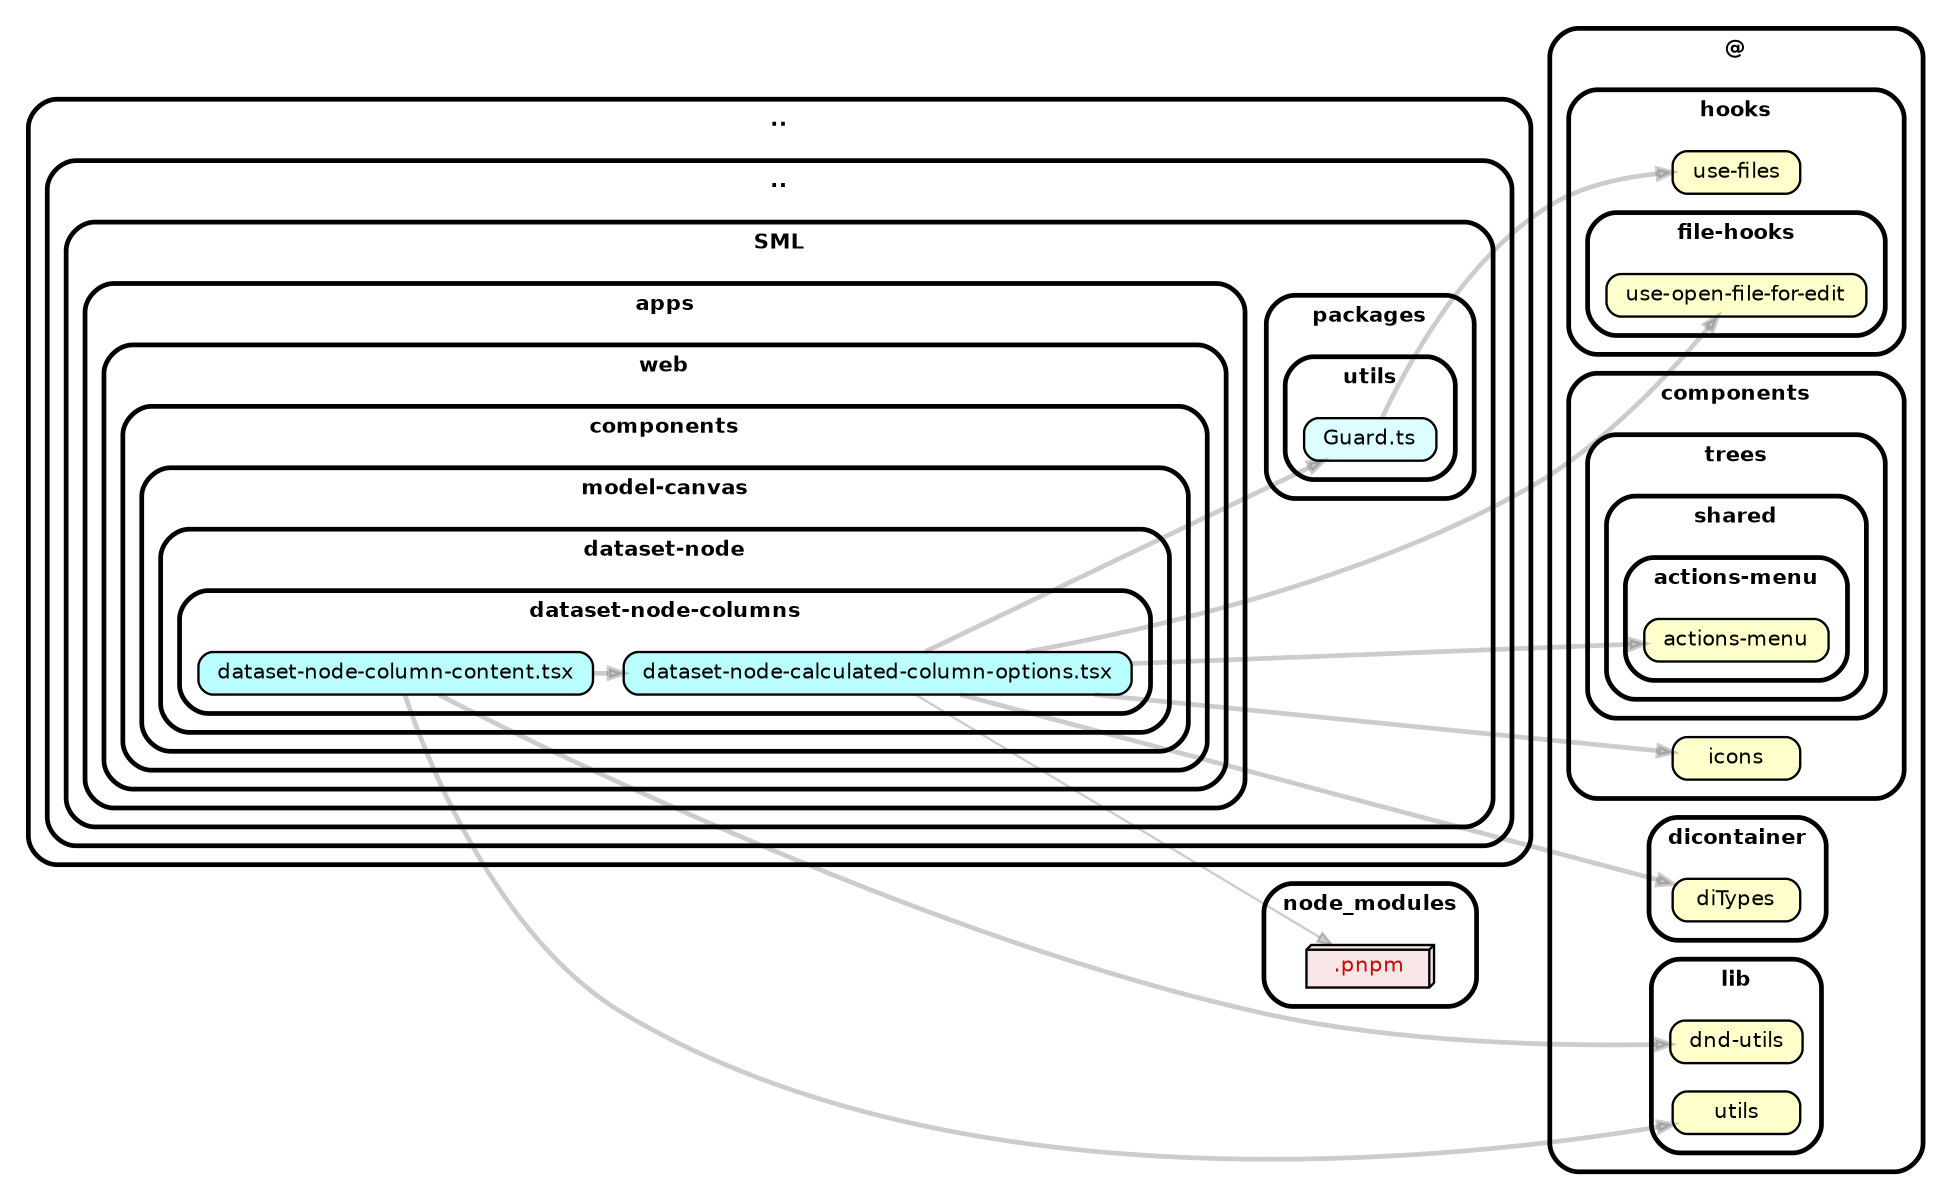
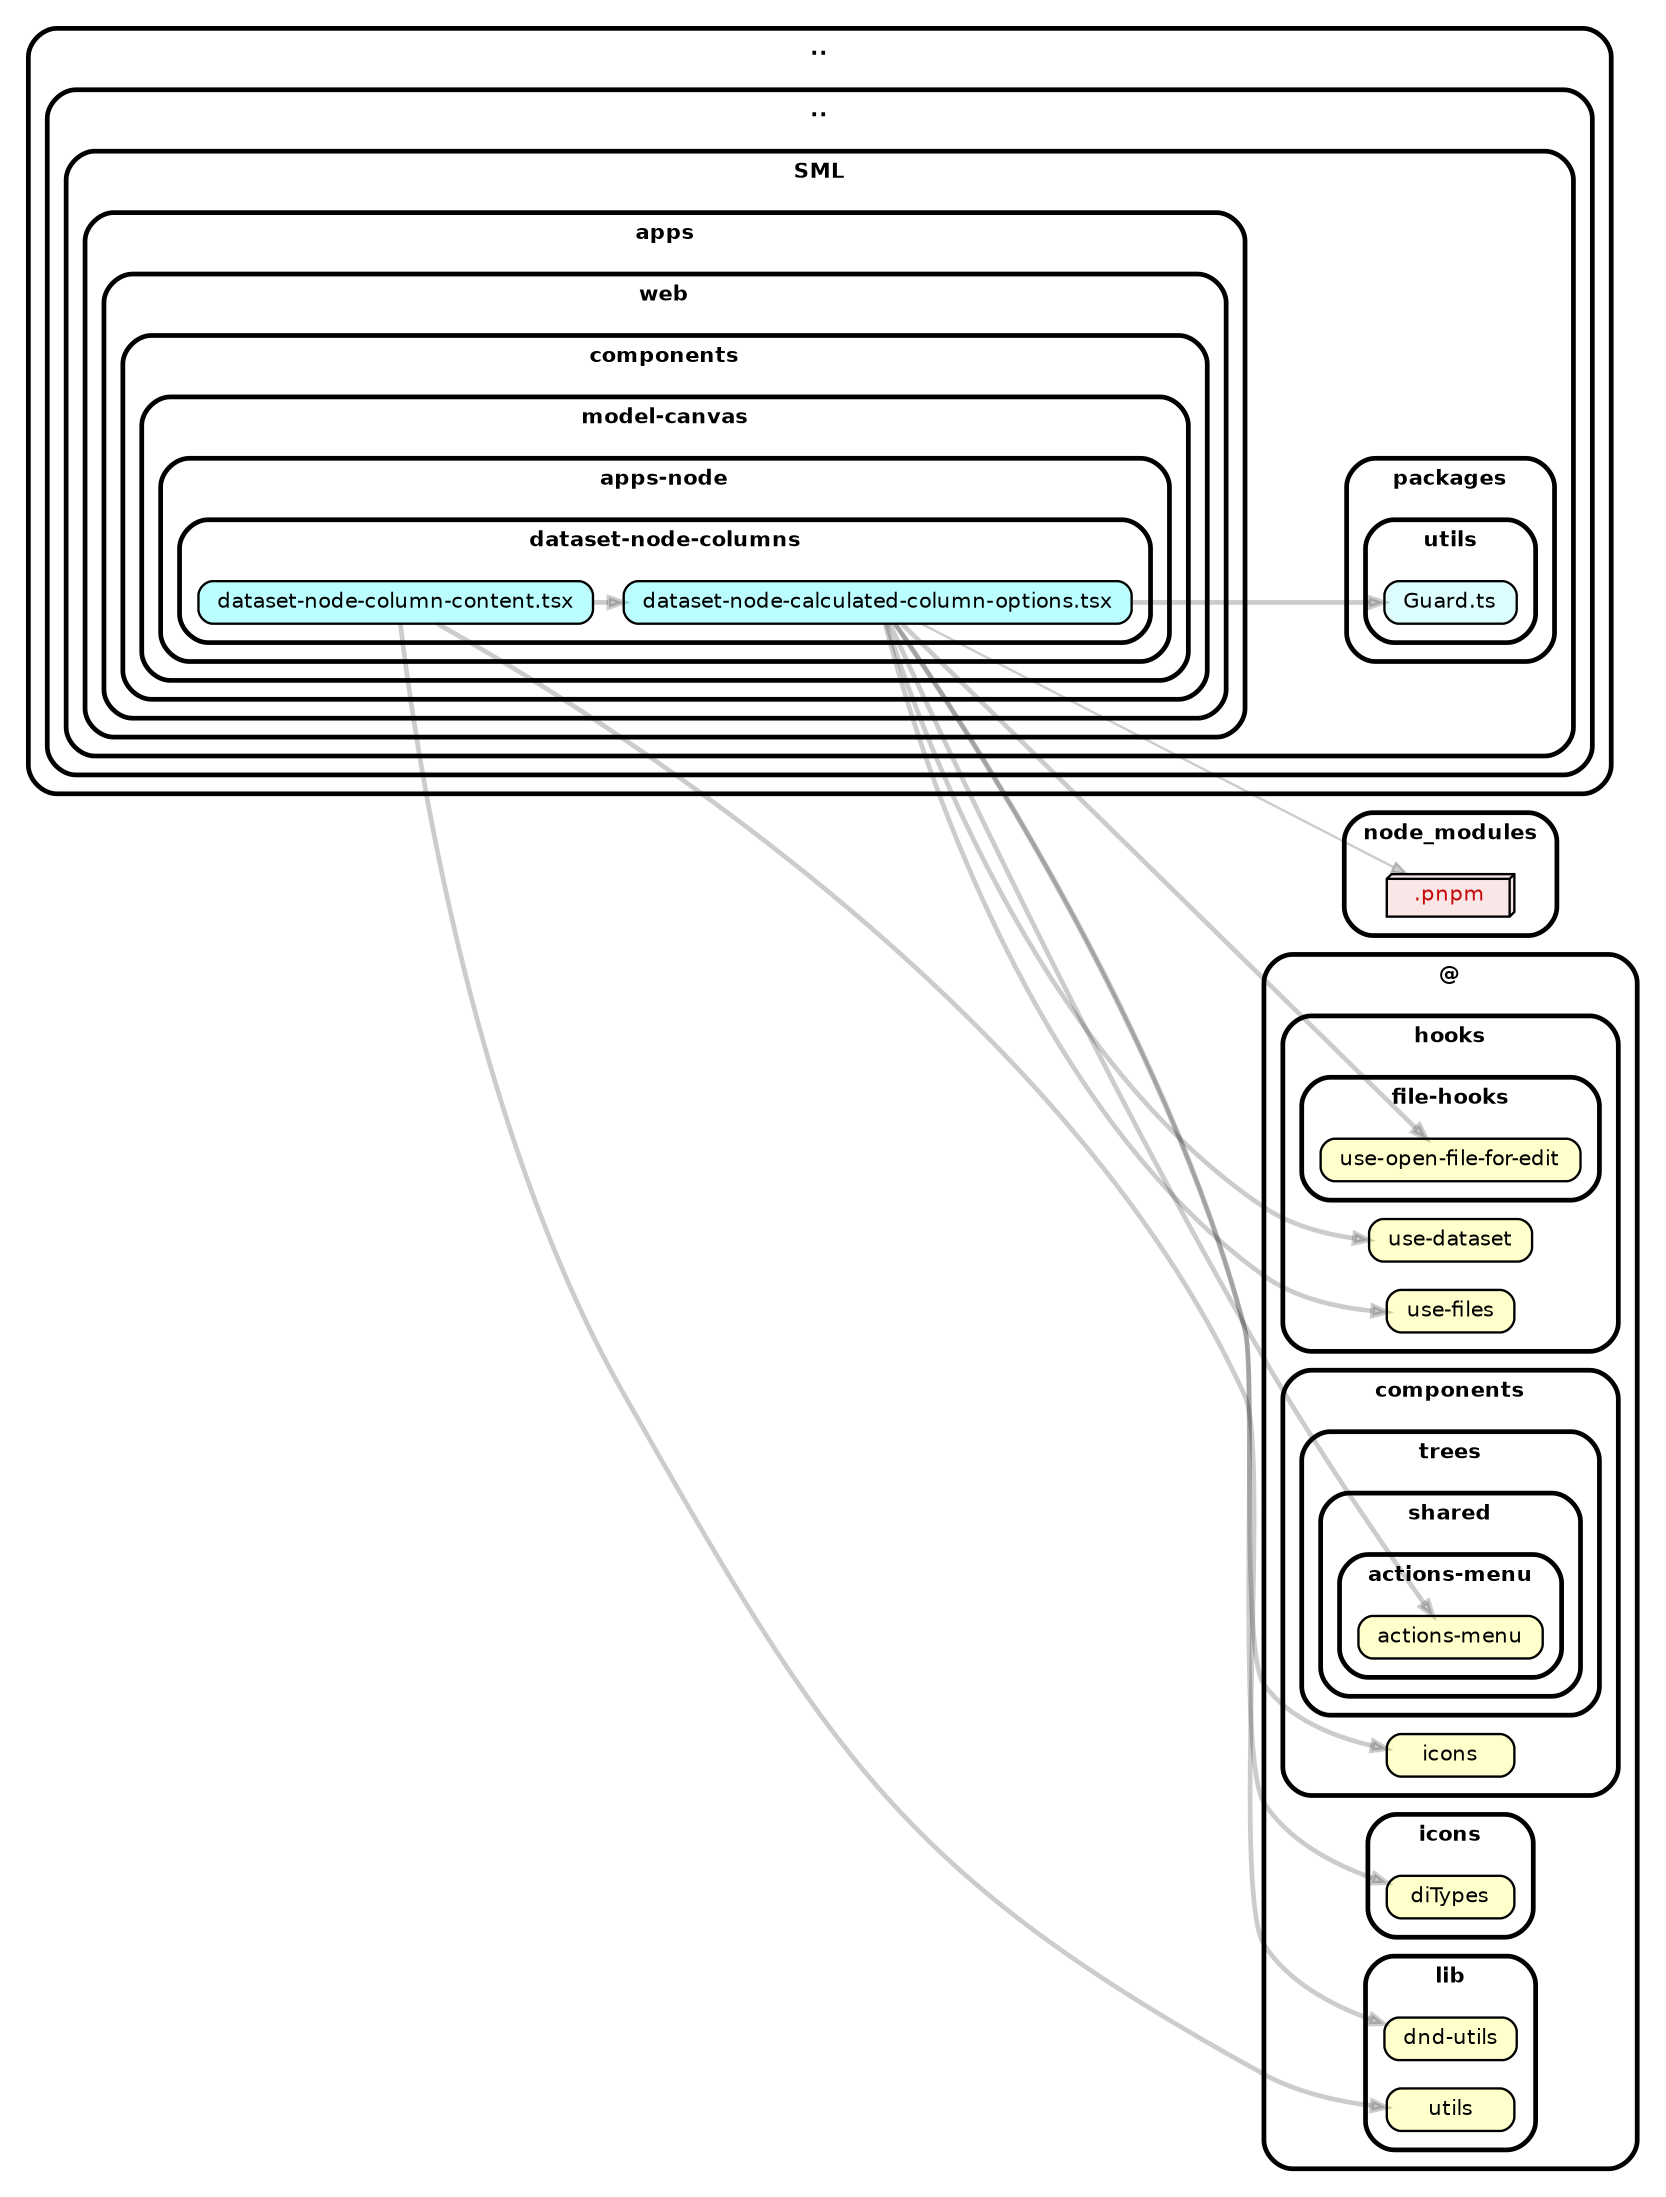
(1475, 271) -> (1052, 1031)
(665, 550) -> (665, 480)
(1738, 839) -> (1451, 1836)
none -> (1451, 1240)
